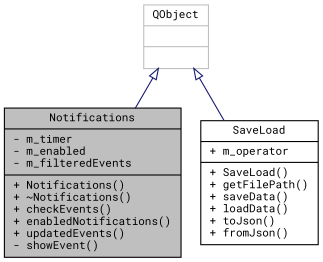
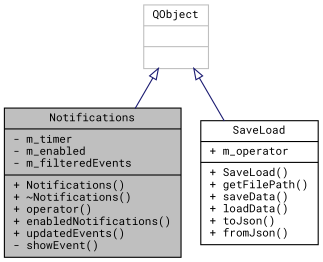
(63, 210) -> (53, 210)
